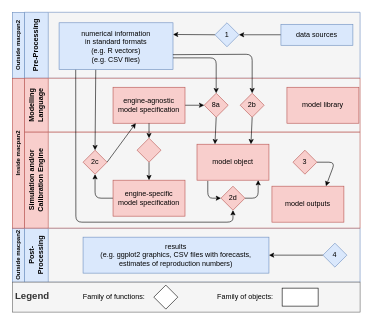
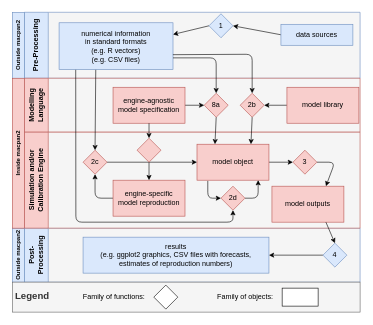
(227, 35) -> (221, 26)
none -> (269, 105)
(122, 143) -> (191, 162)
none -> (287, 162)
(149, 198) -> (149, 198)
none -> (330, 231)
